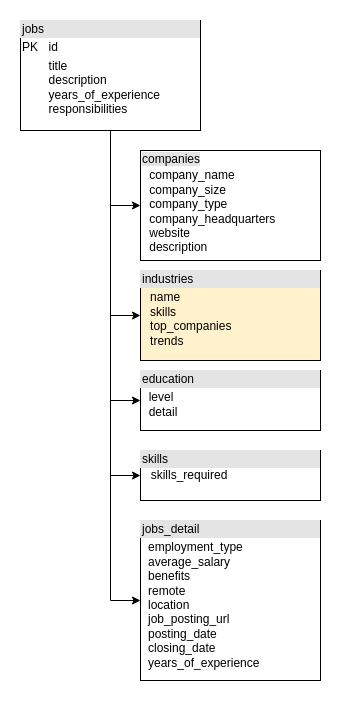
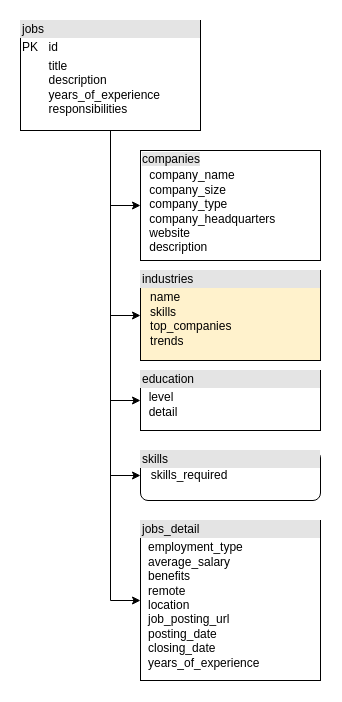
(231, 476) -> (231, 476)
